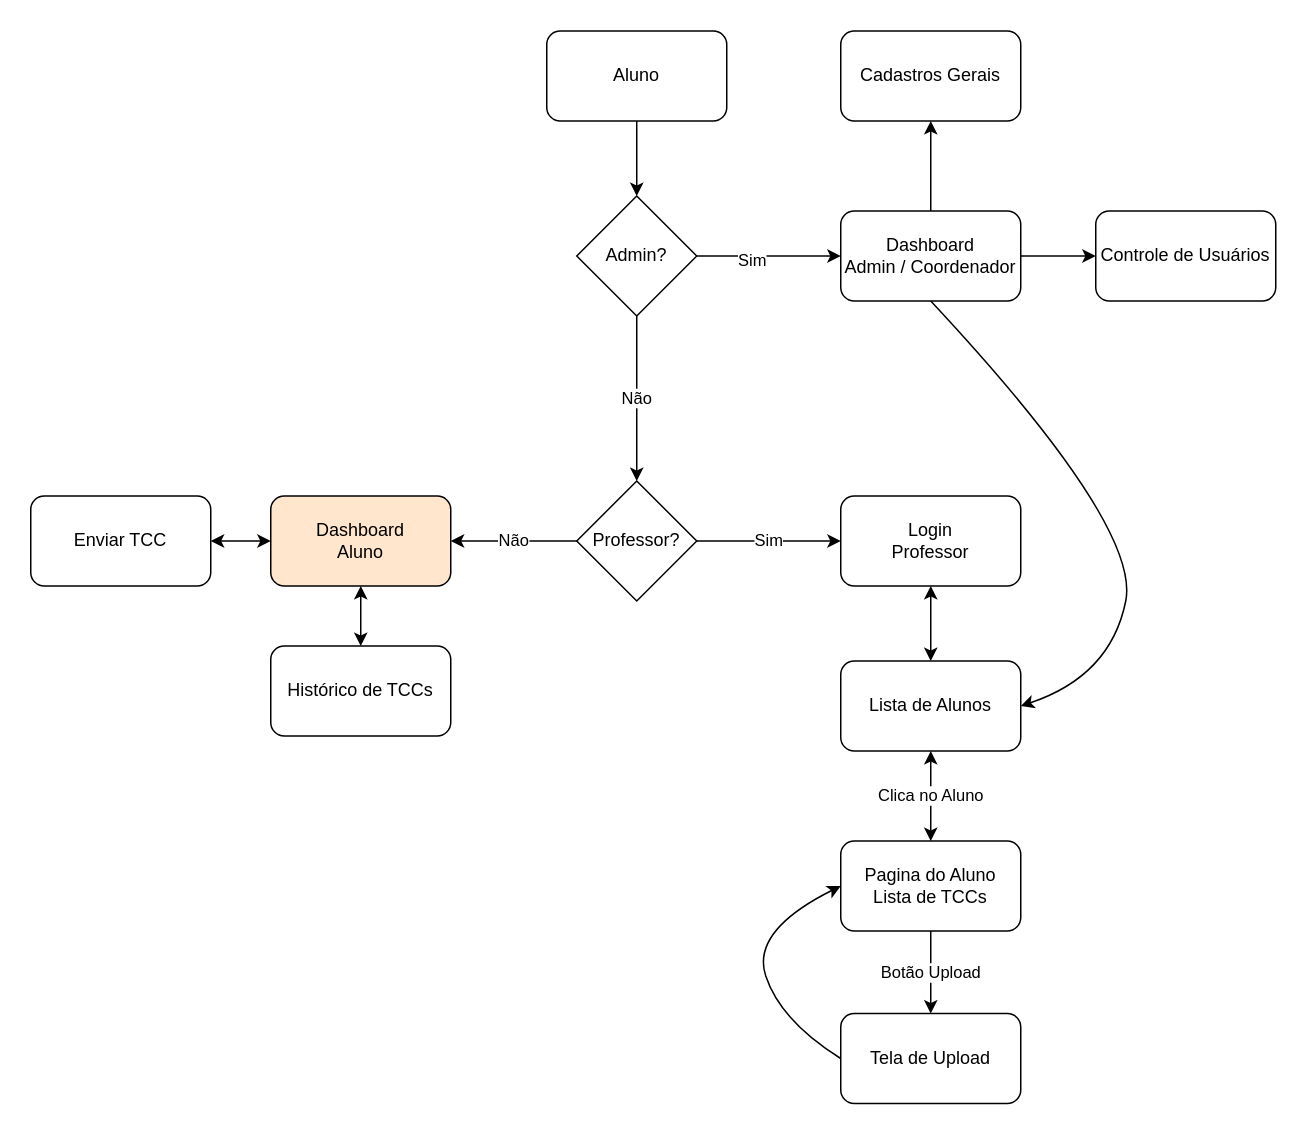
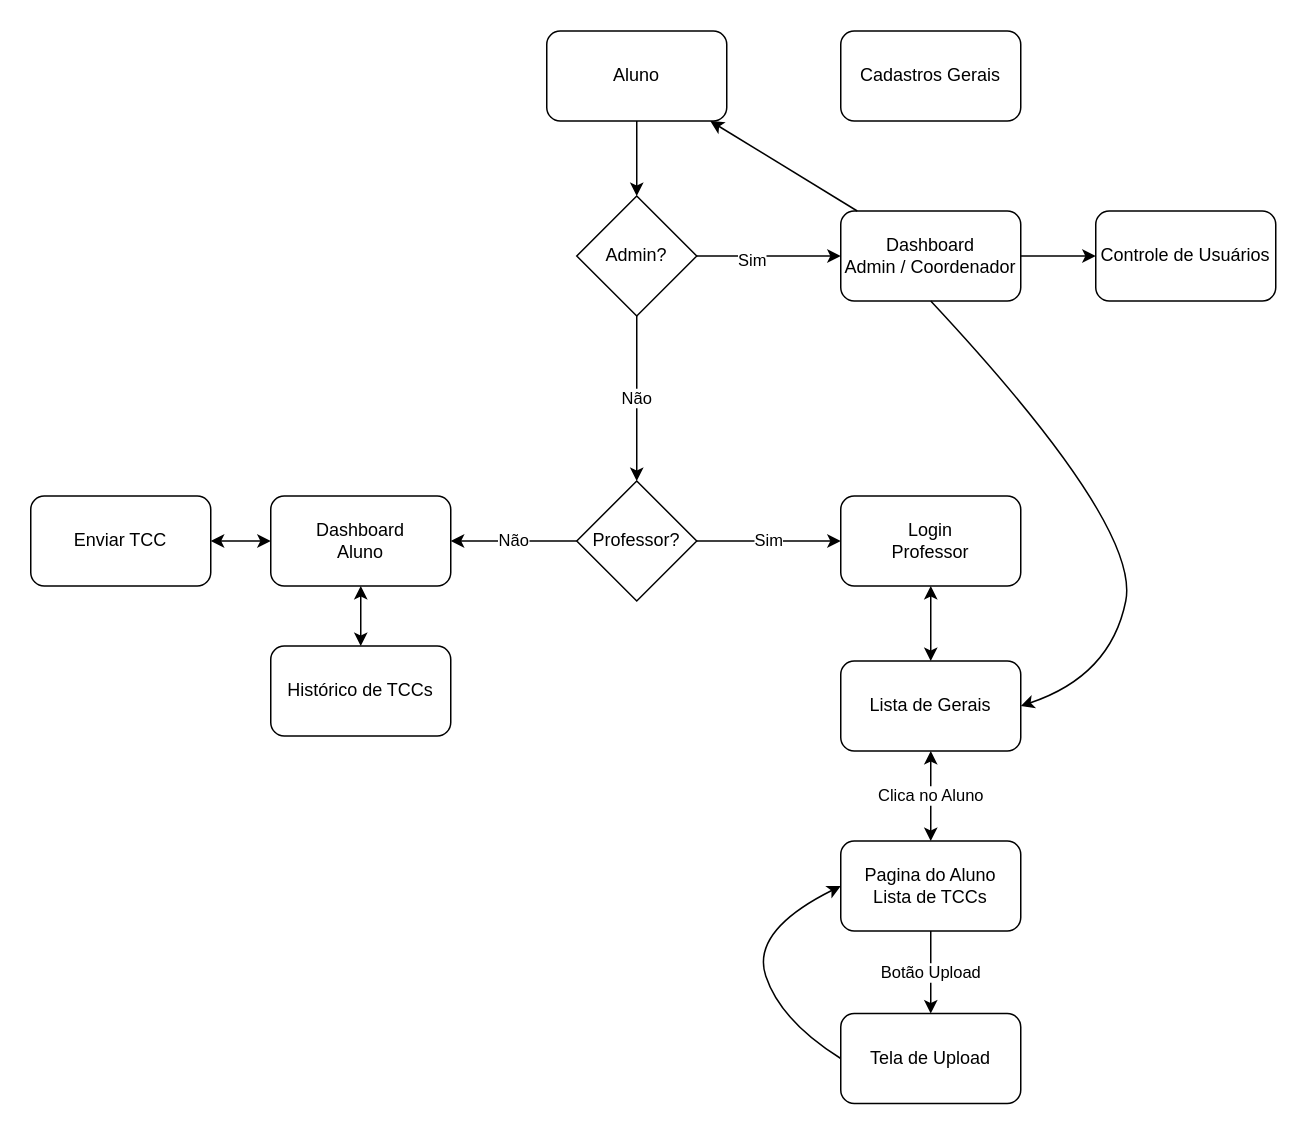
(931, 171) -> (788, 168)
(361, 541) -> (361, 541)
(931, 706) -> (931, 706)
